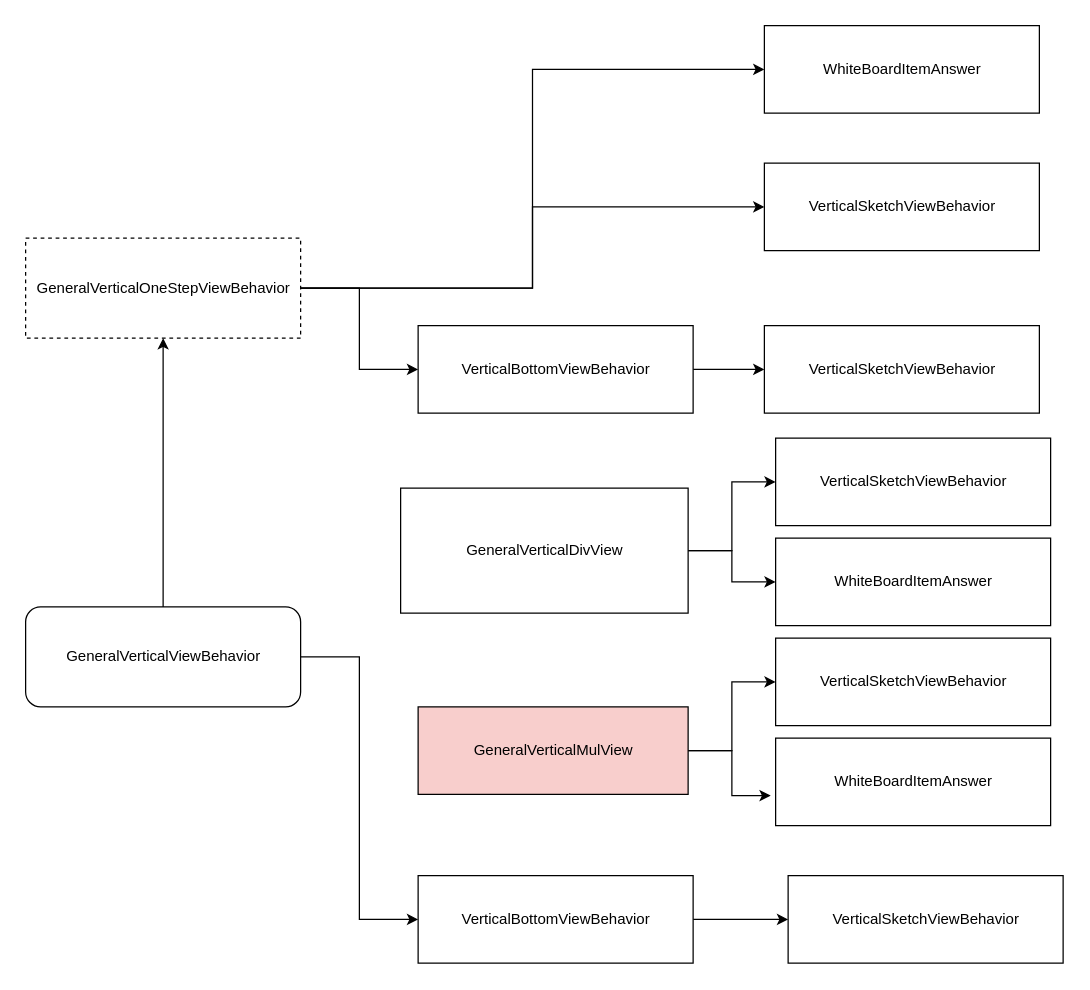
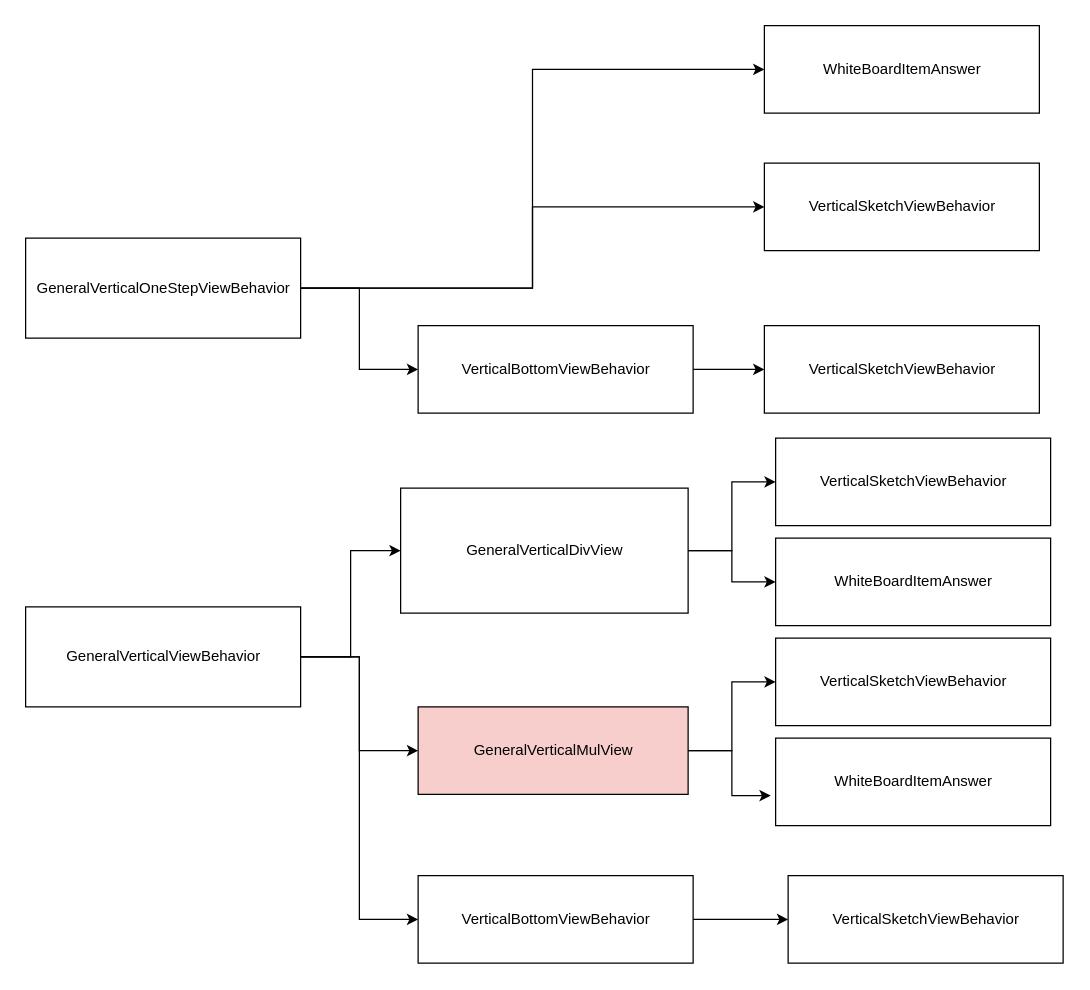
(163, 288) -> (163, 288)
(163, 476) -> (351, 582)
(163, 657) -> (163, 657)
none -> (386, 751)
